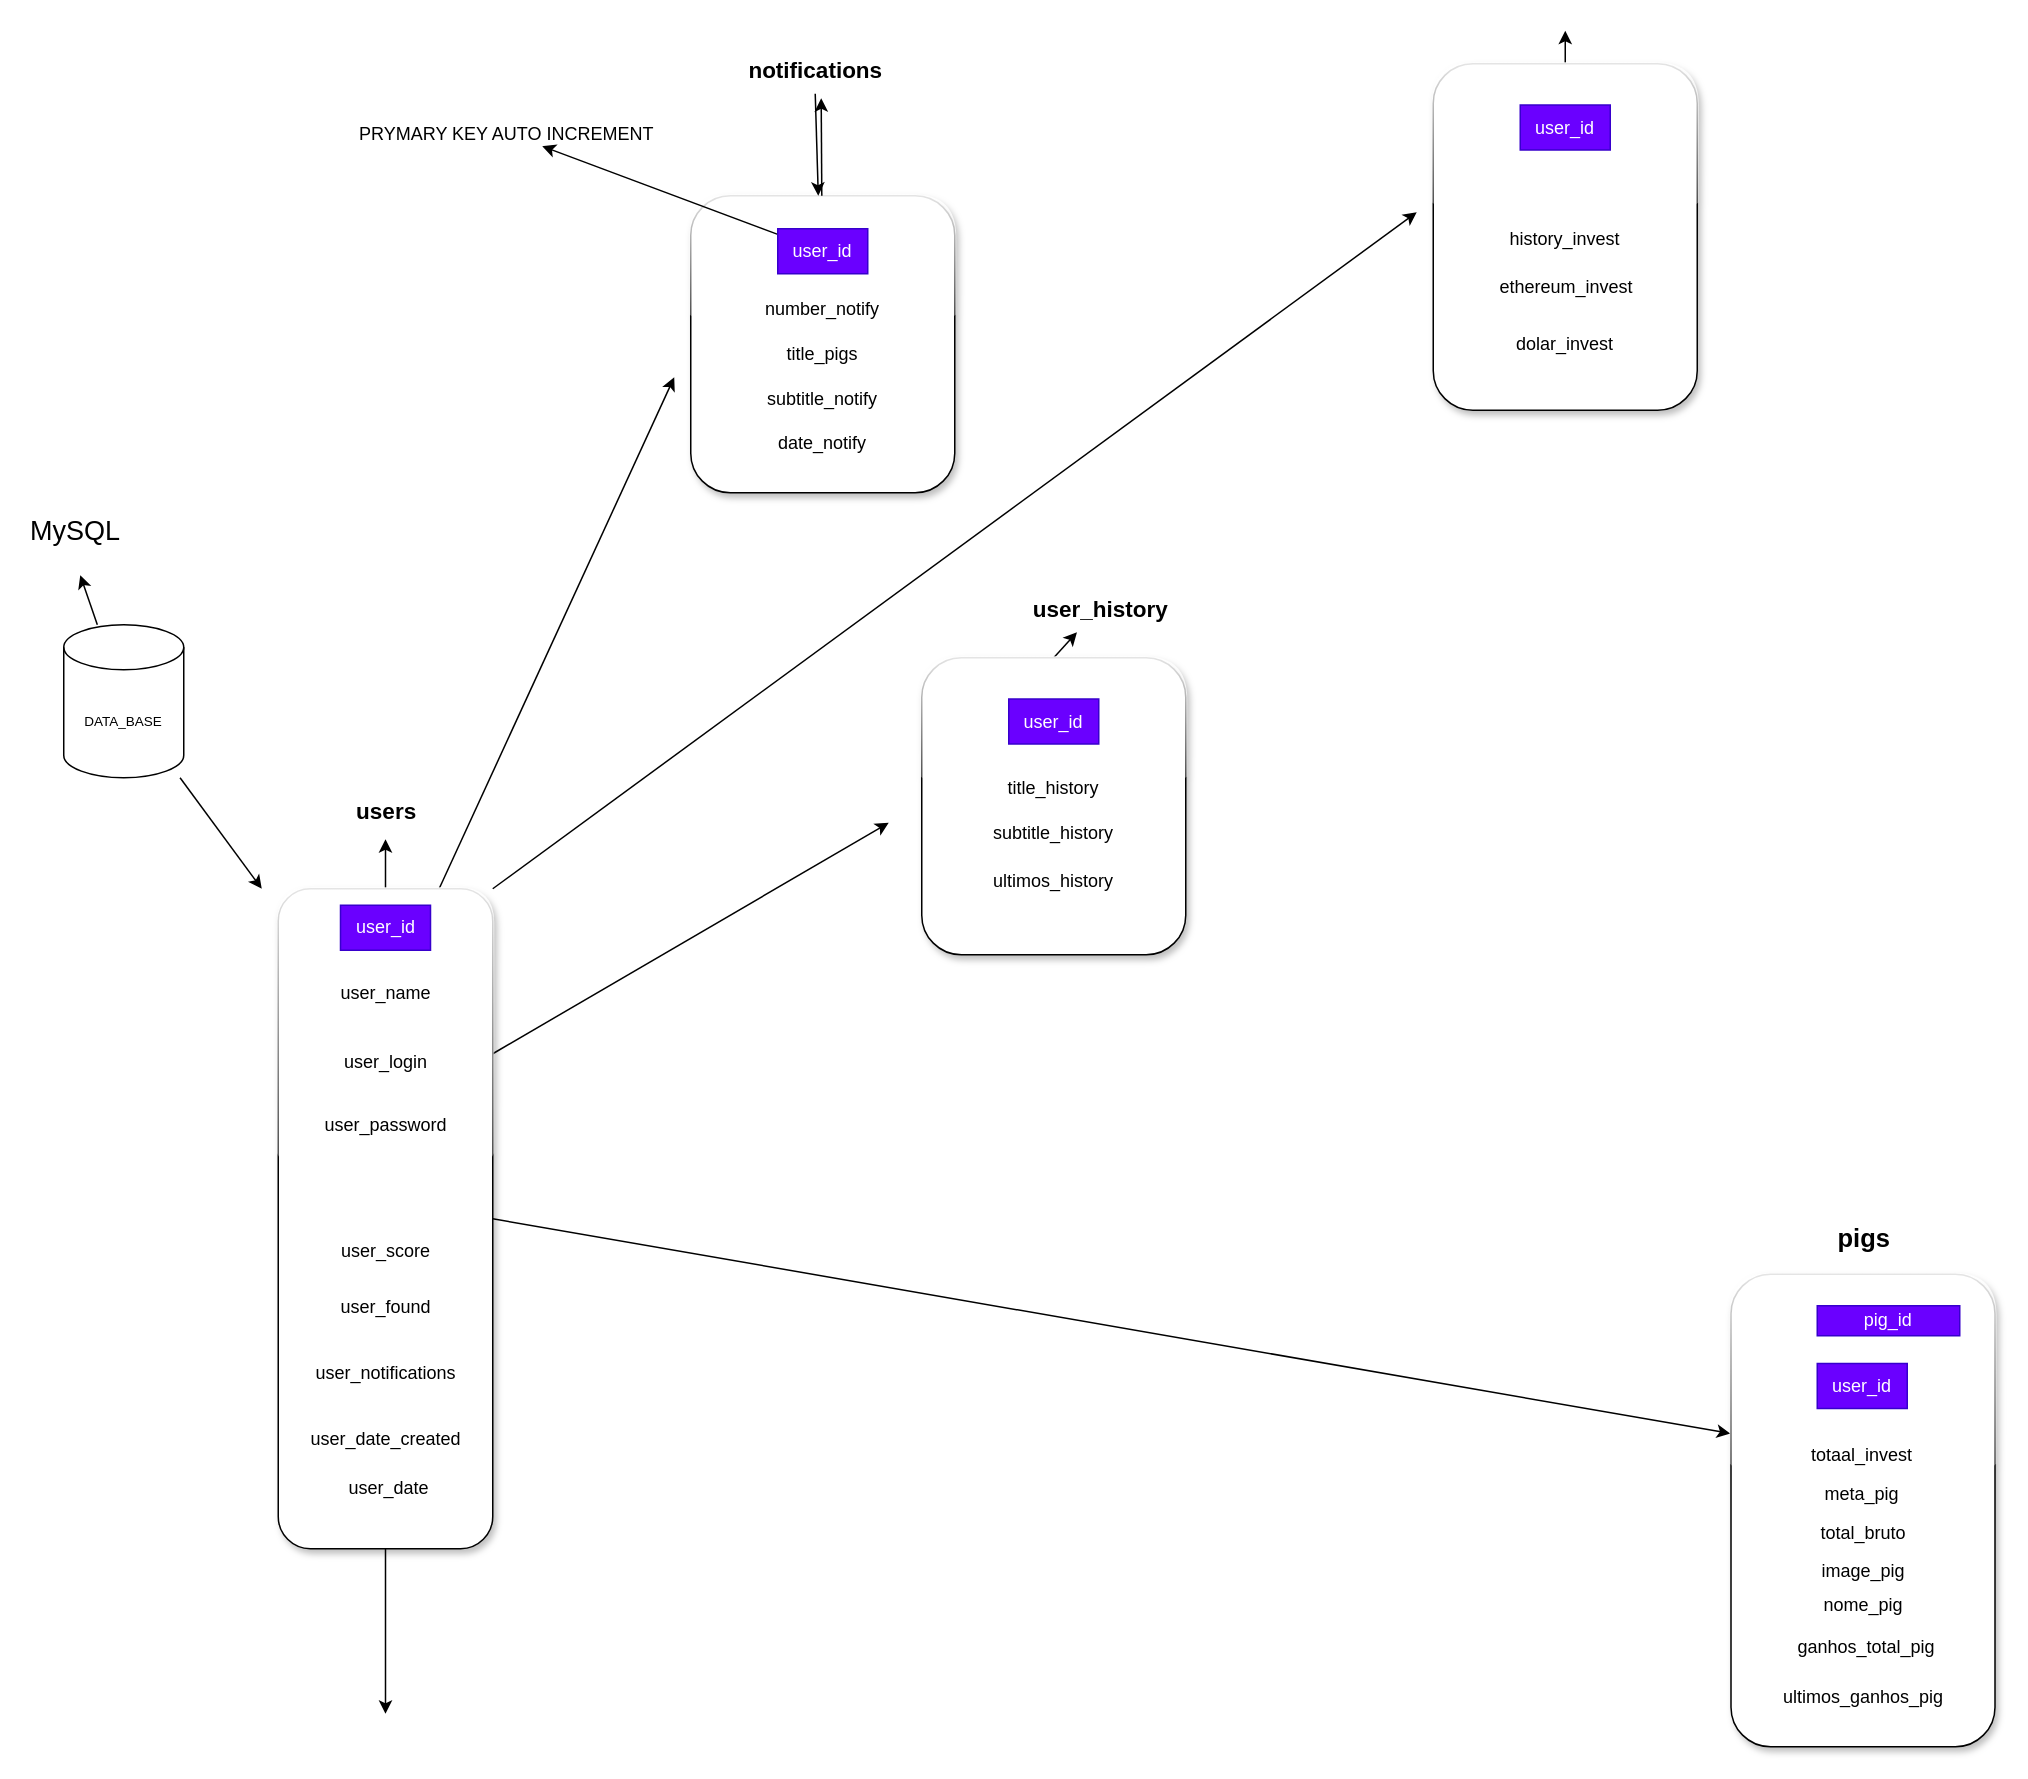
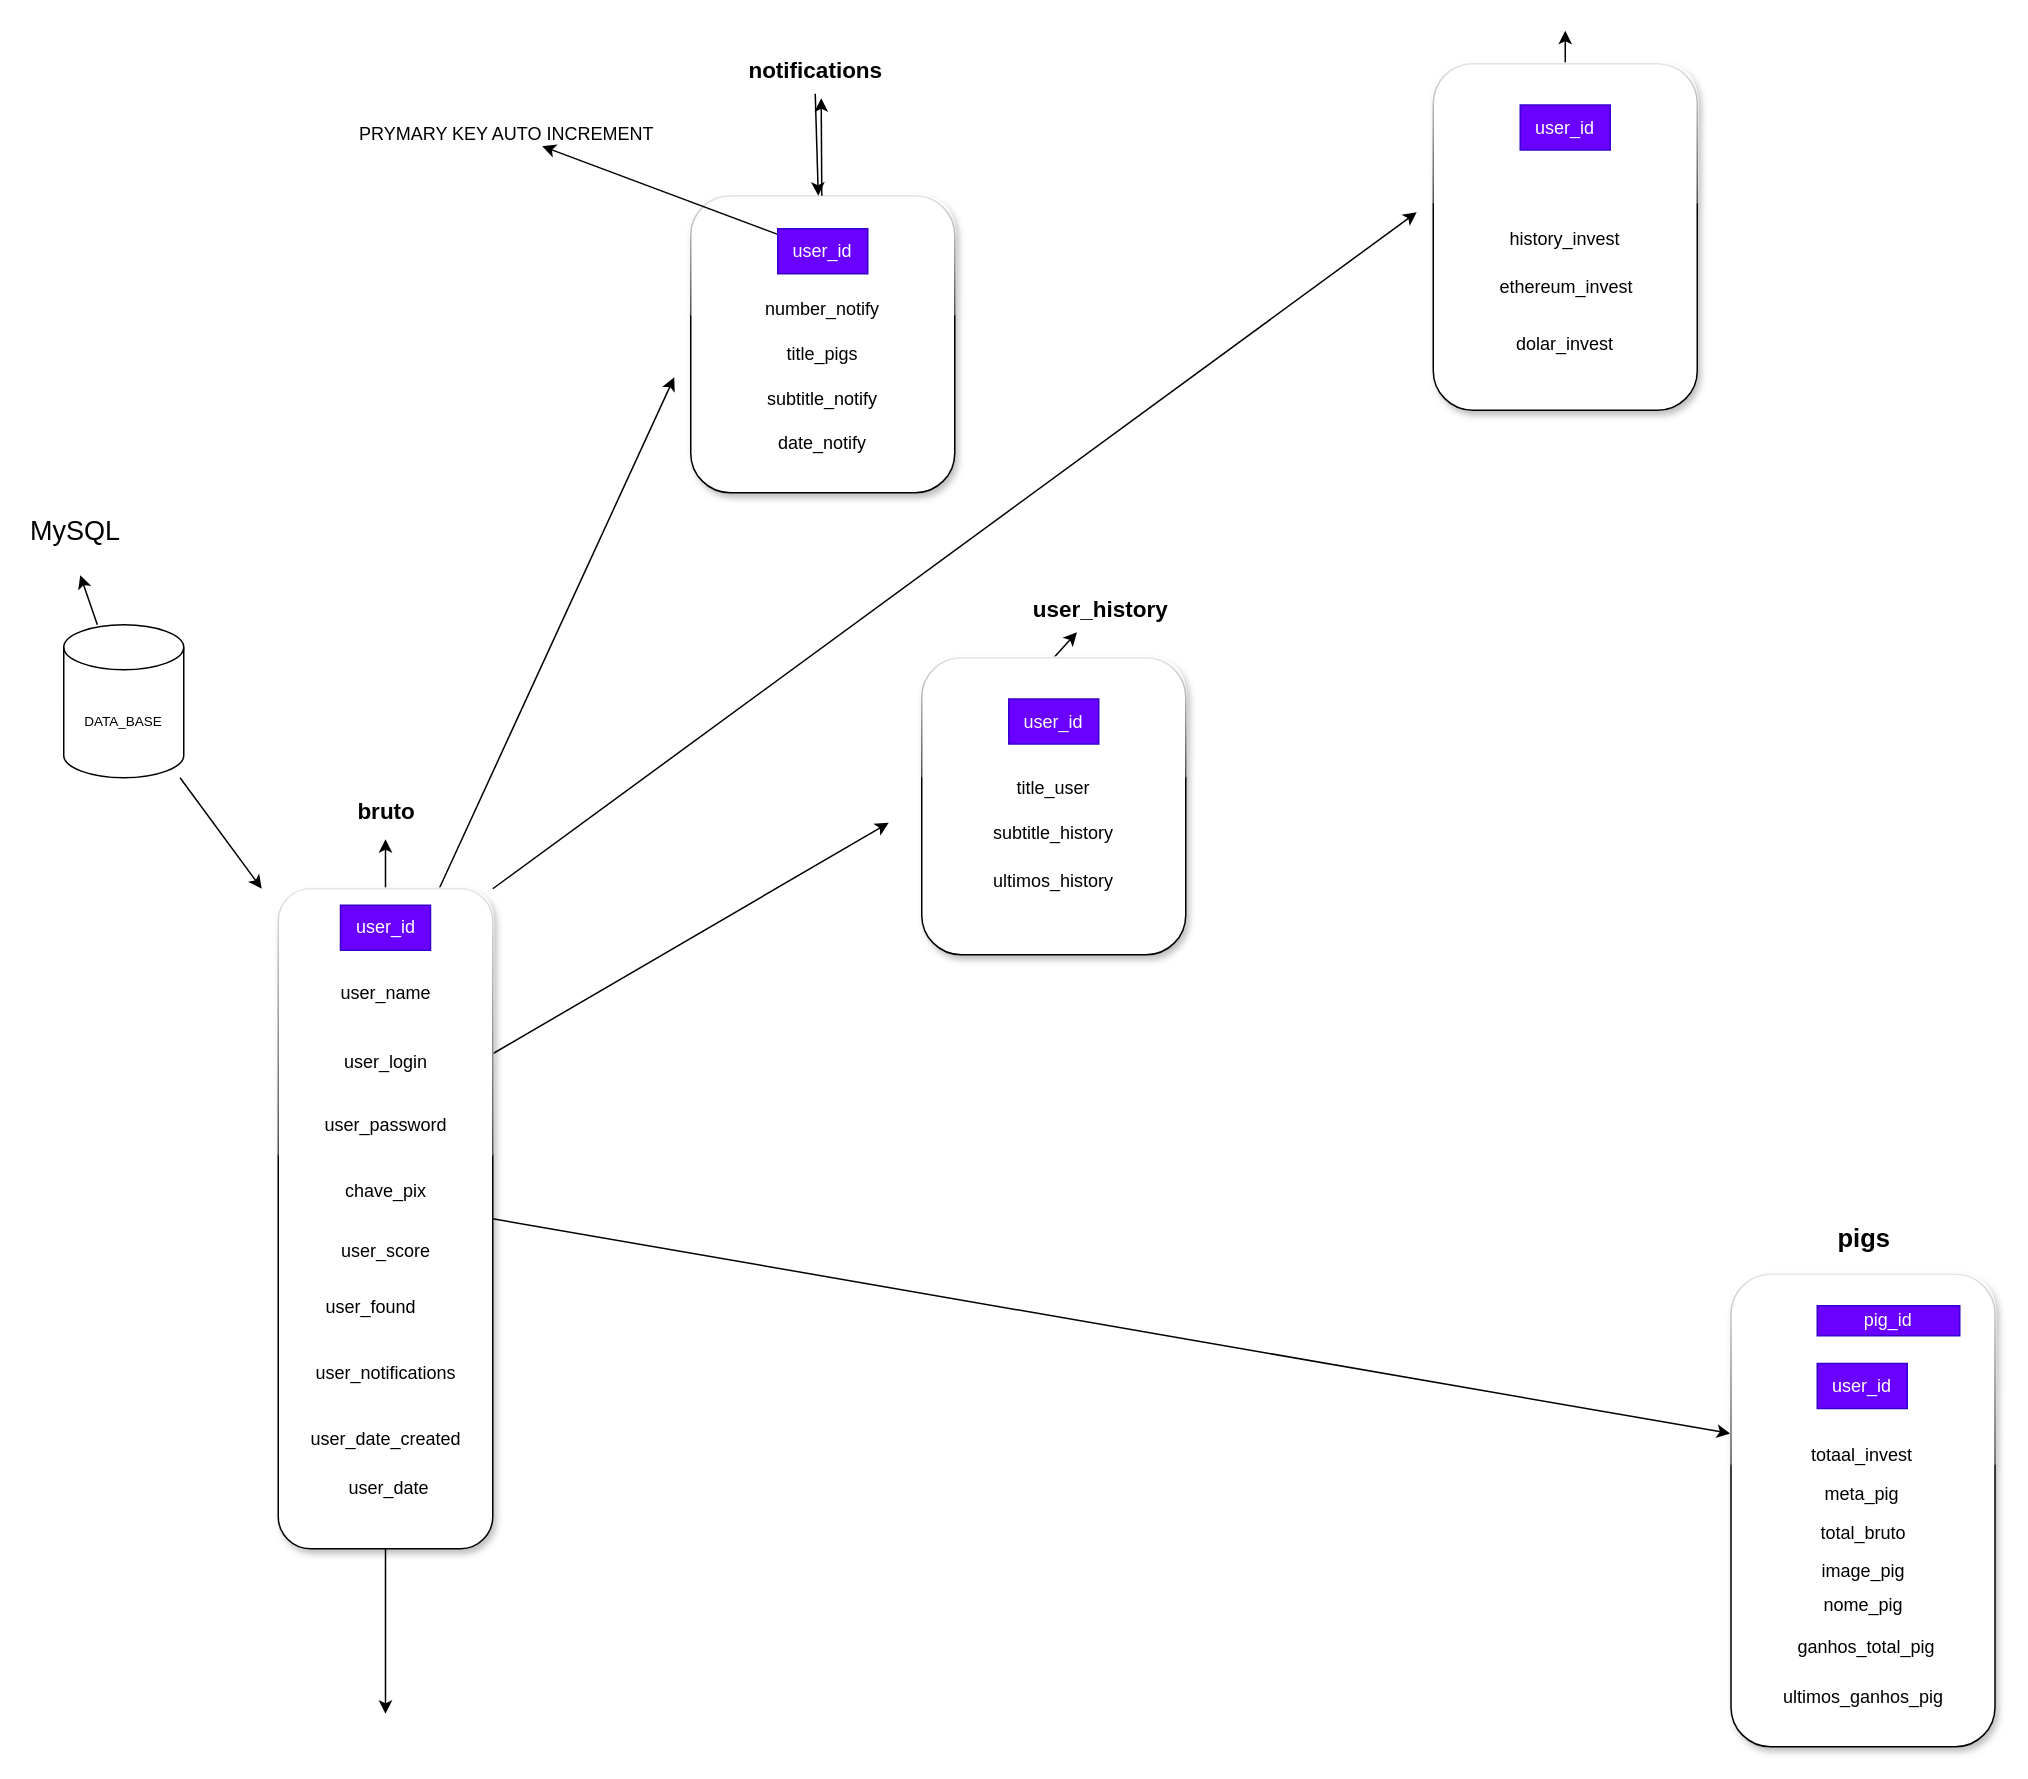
(1054, 788) -> (1054, 788)
(390, 811) -> (390, 811)
none -> (386, 1192)
(386, 1307) -> (371, 1307)
